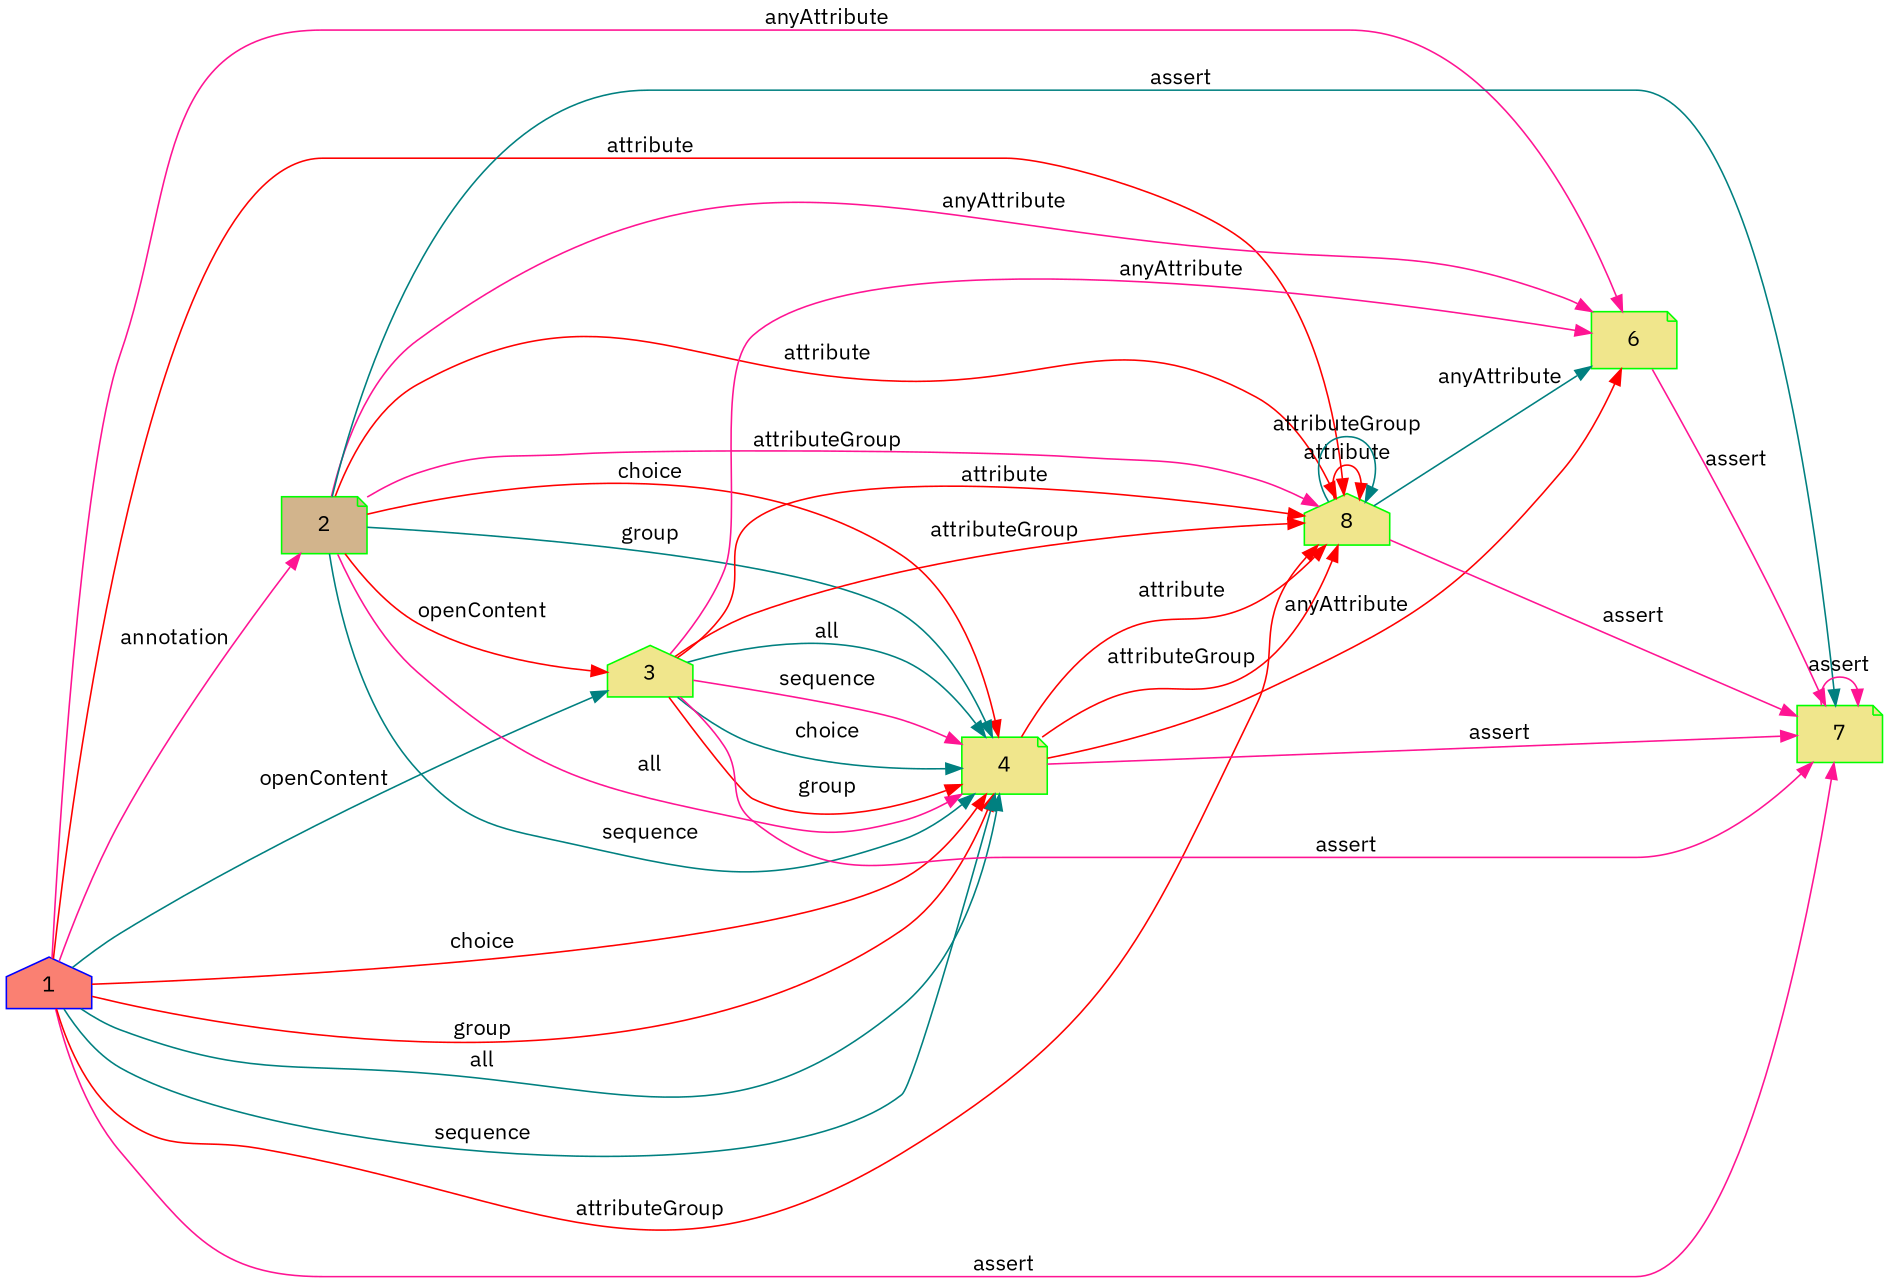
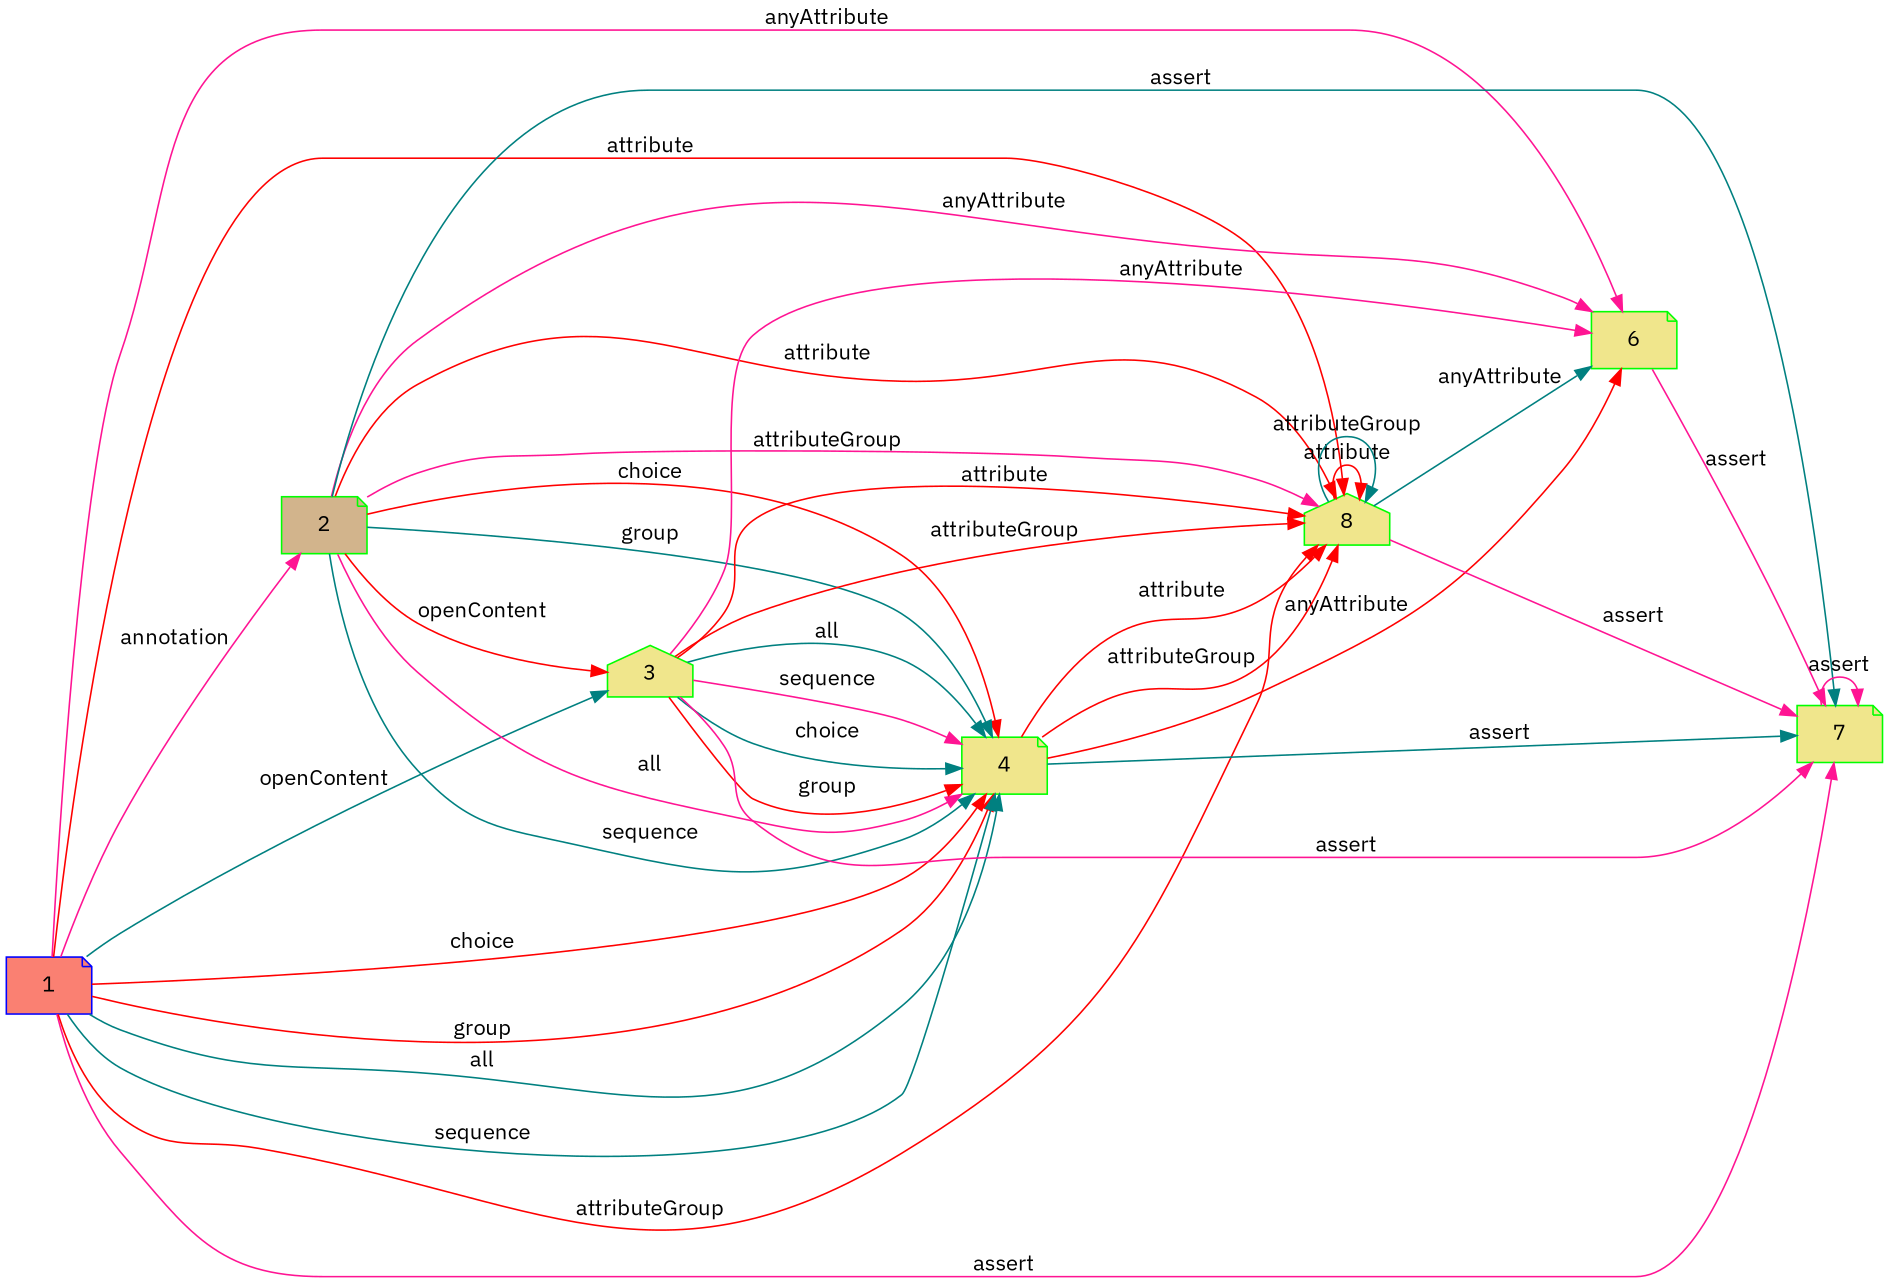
(1414, 750) -> (1414, 750)
(49, 986) -> (49, 986)
